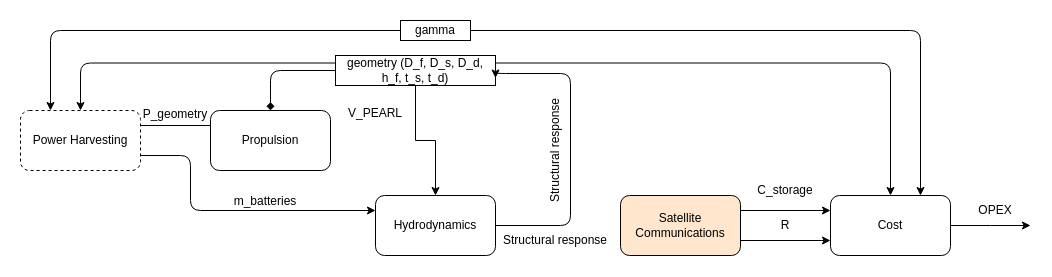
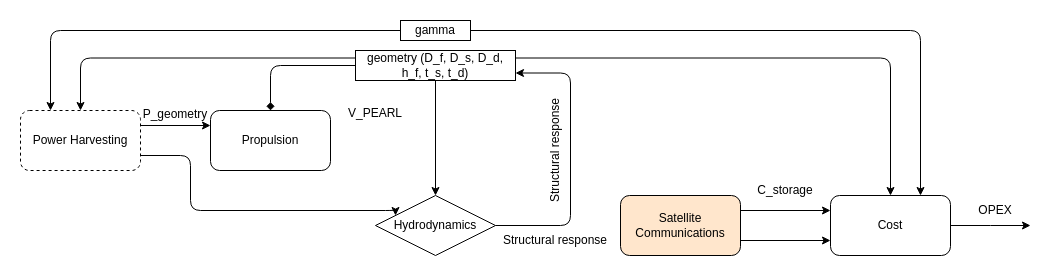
(416, 71) -> (436, 66)
(204, 126) -> (202, 126)
(266, 202) -> none
(436, 226) -> (436, 226)
(786, 226) -> none
